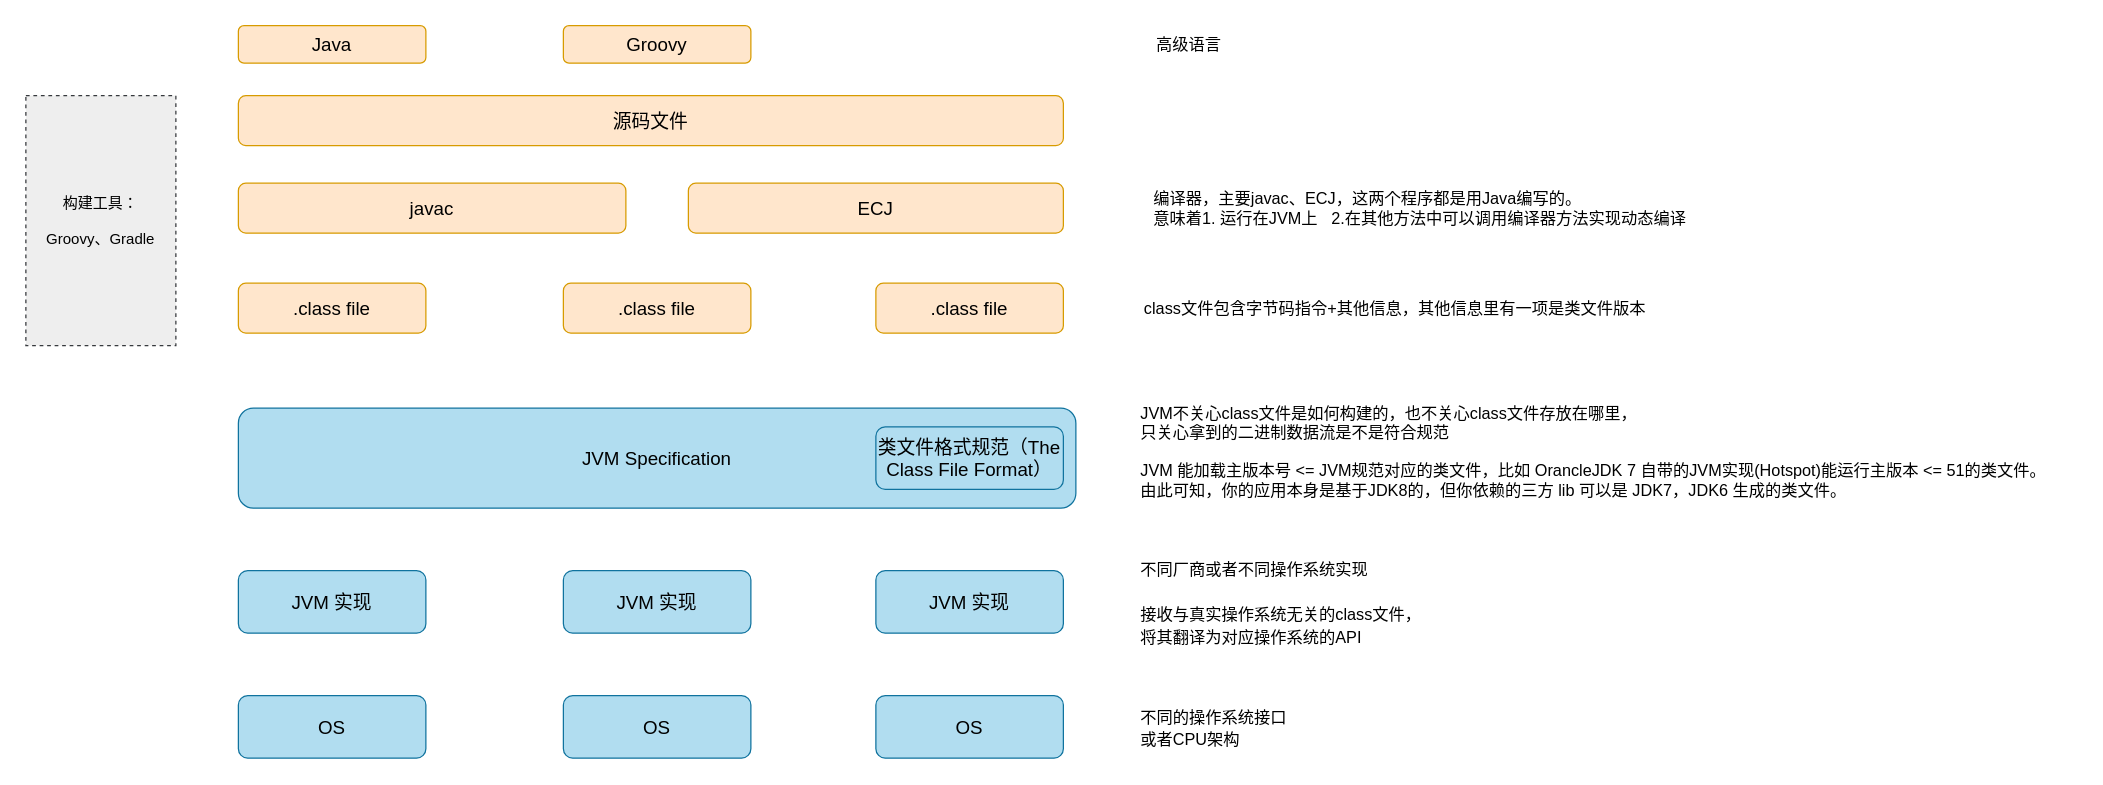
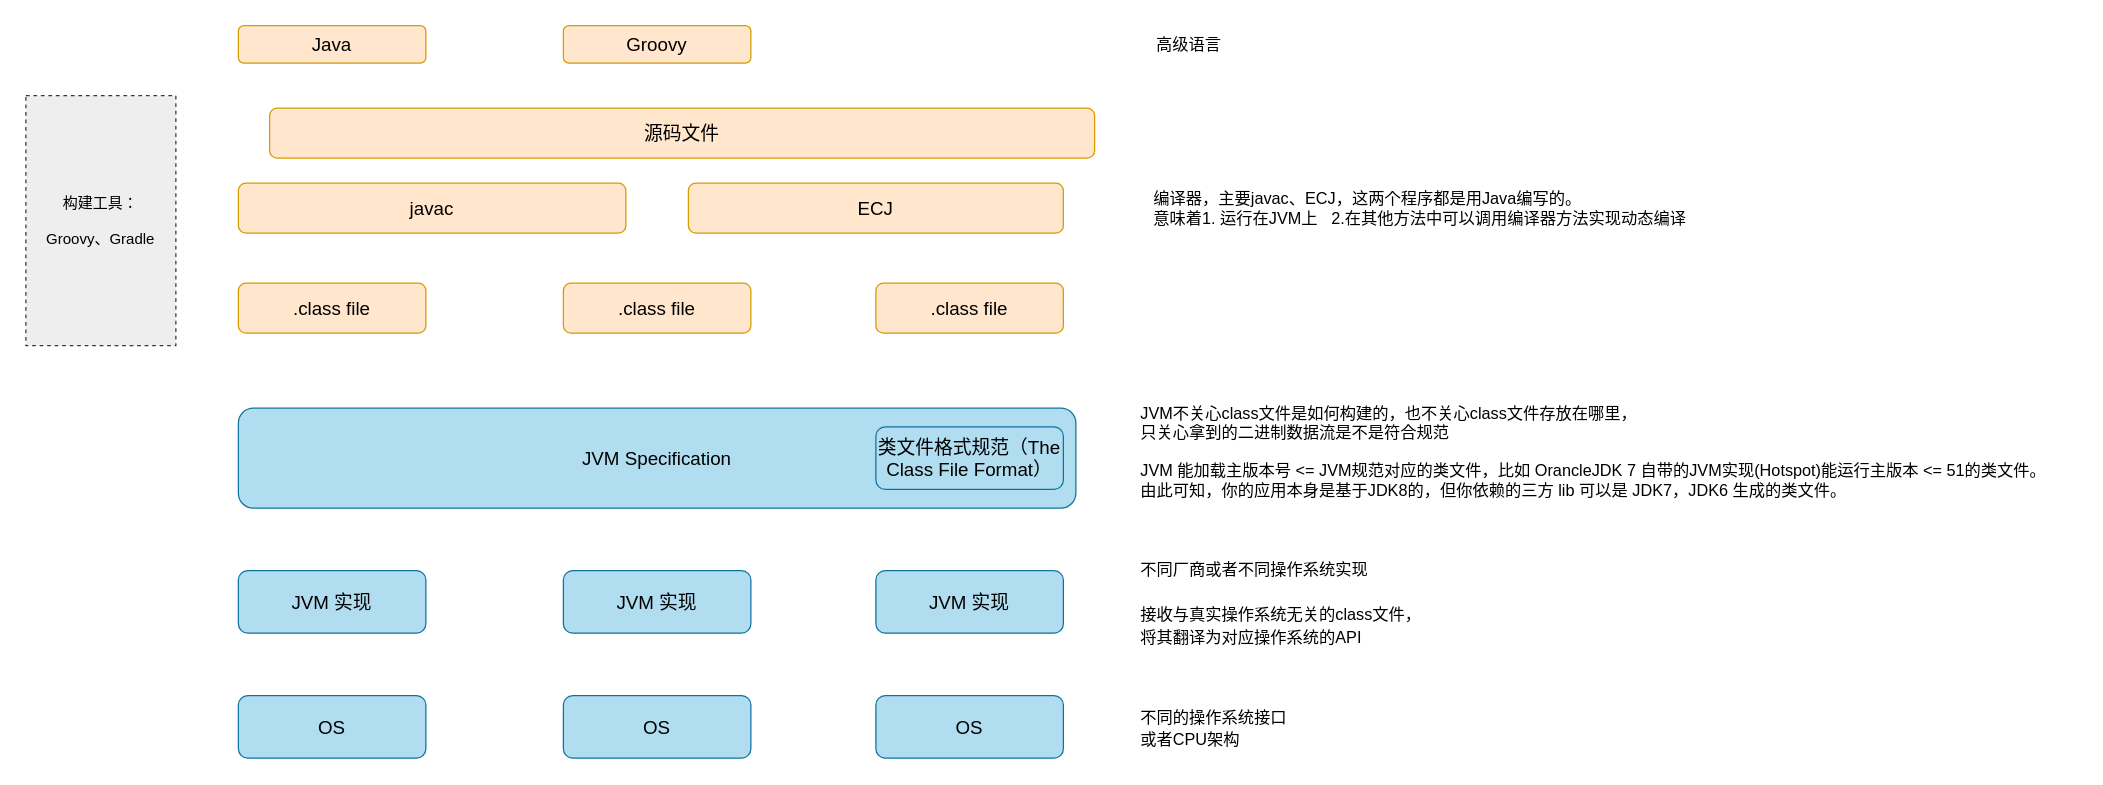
(651, 121) -> (682, 133)
(1394, 308) -> none
